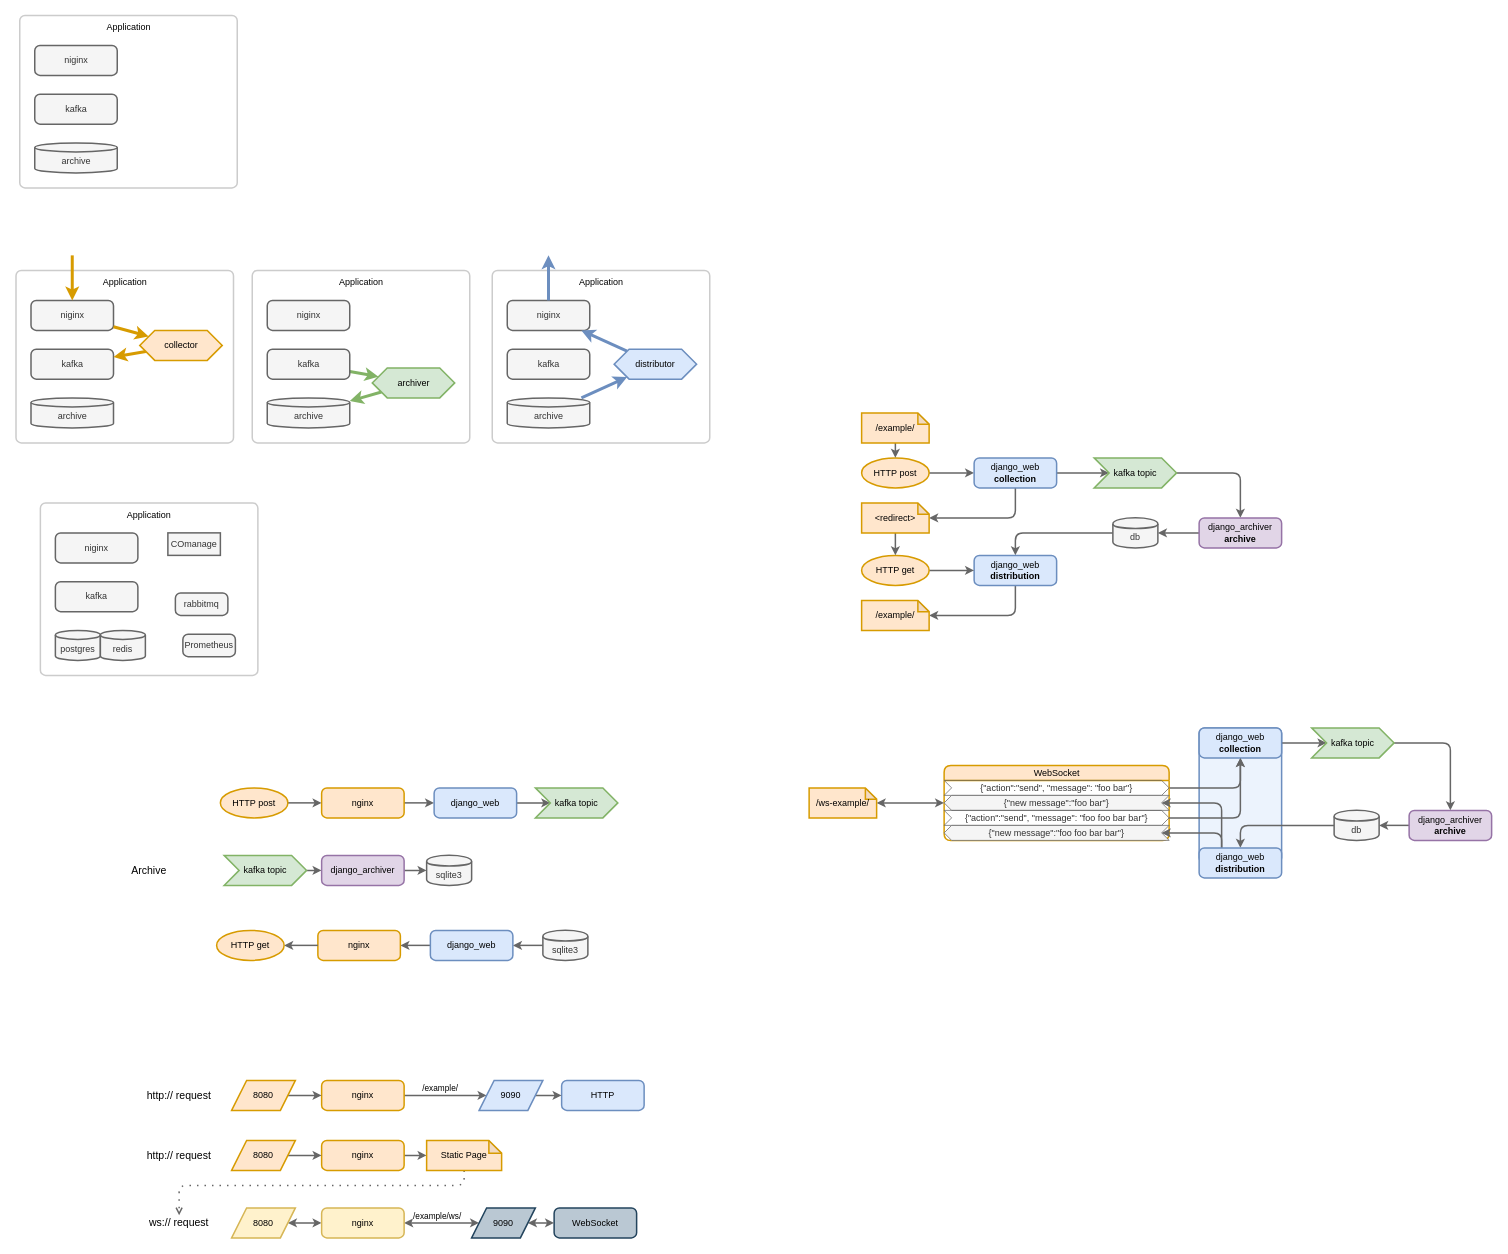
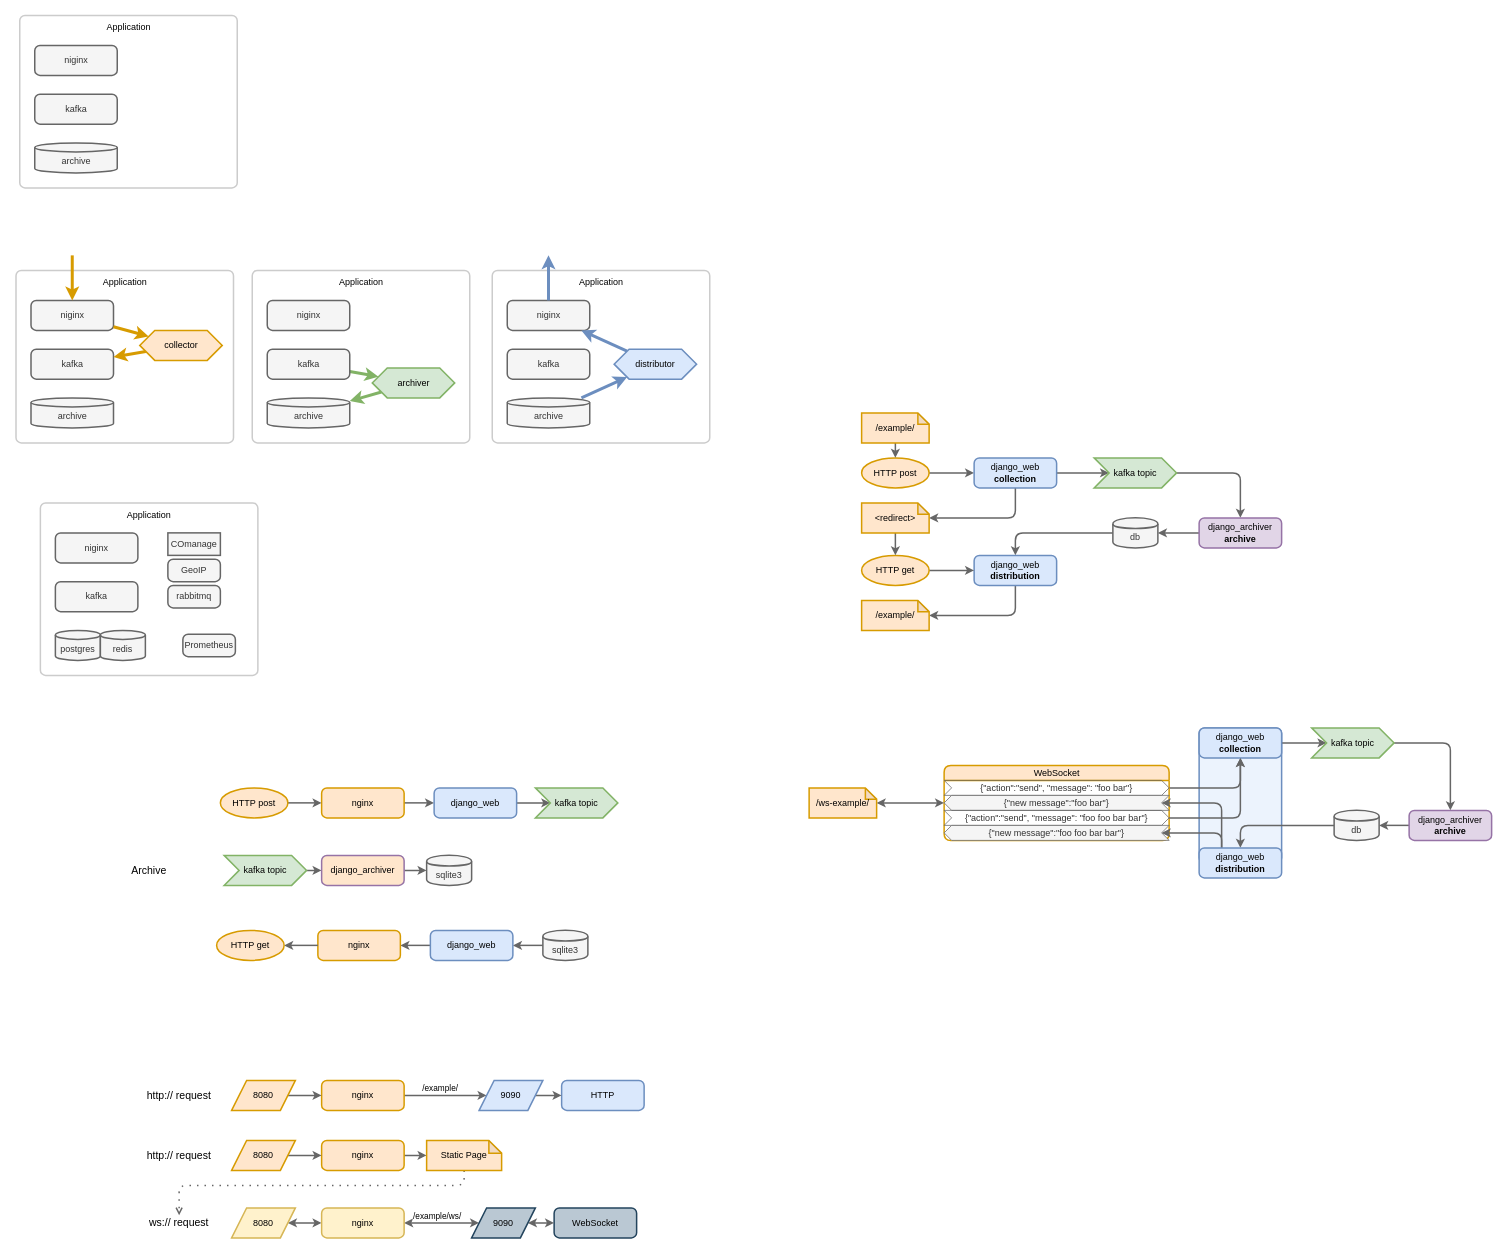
none -> (194, 570)
(201, 604) -> (194, 597)
(363, 870) -> (363, 870)
